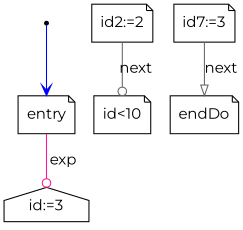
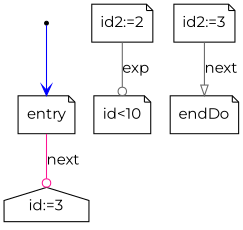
(204, 23) -> (204, 23)
(136, 69) -> (136, 69)
(63, 161) -> (63, 161)
